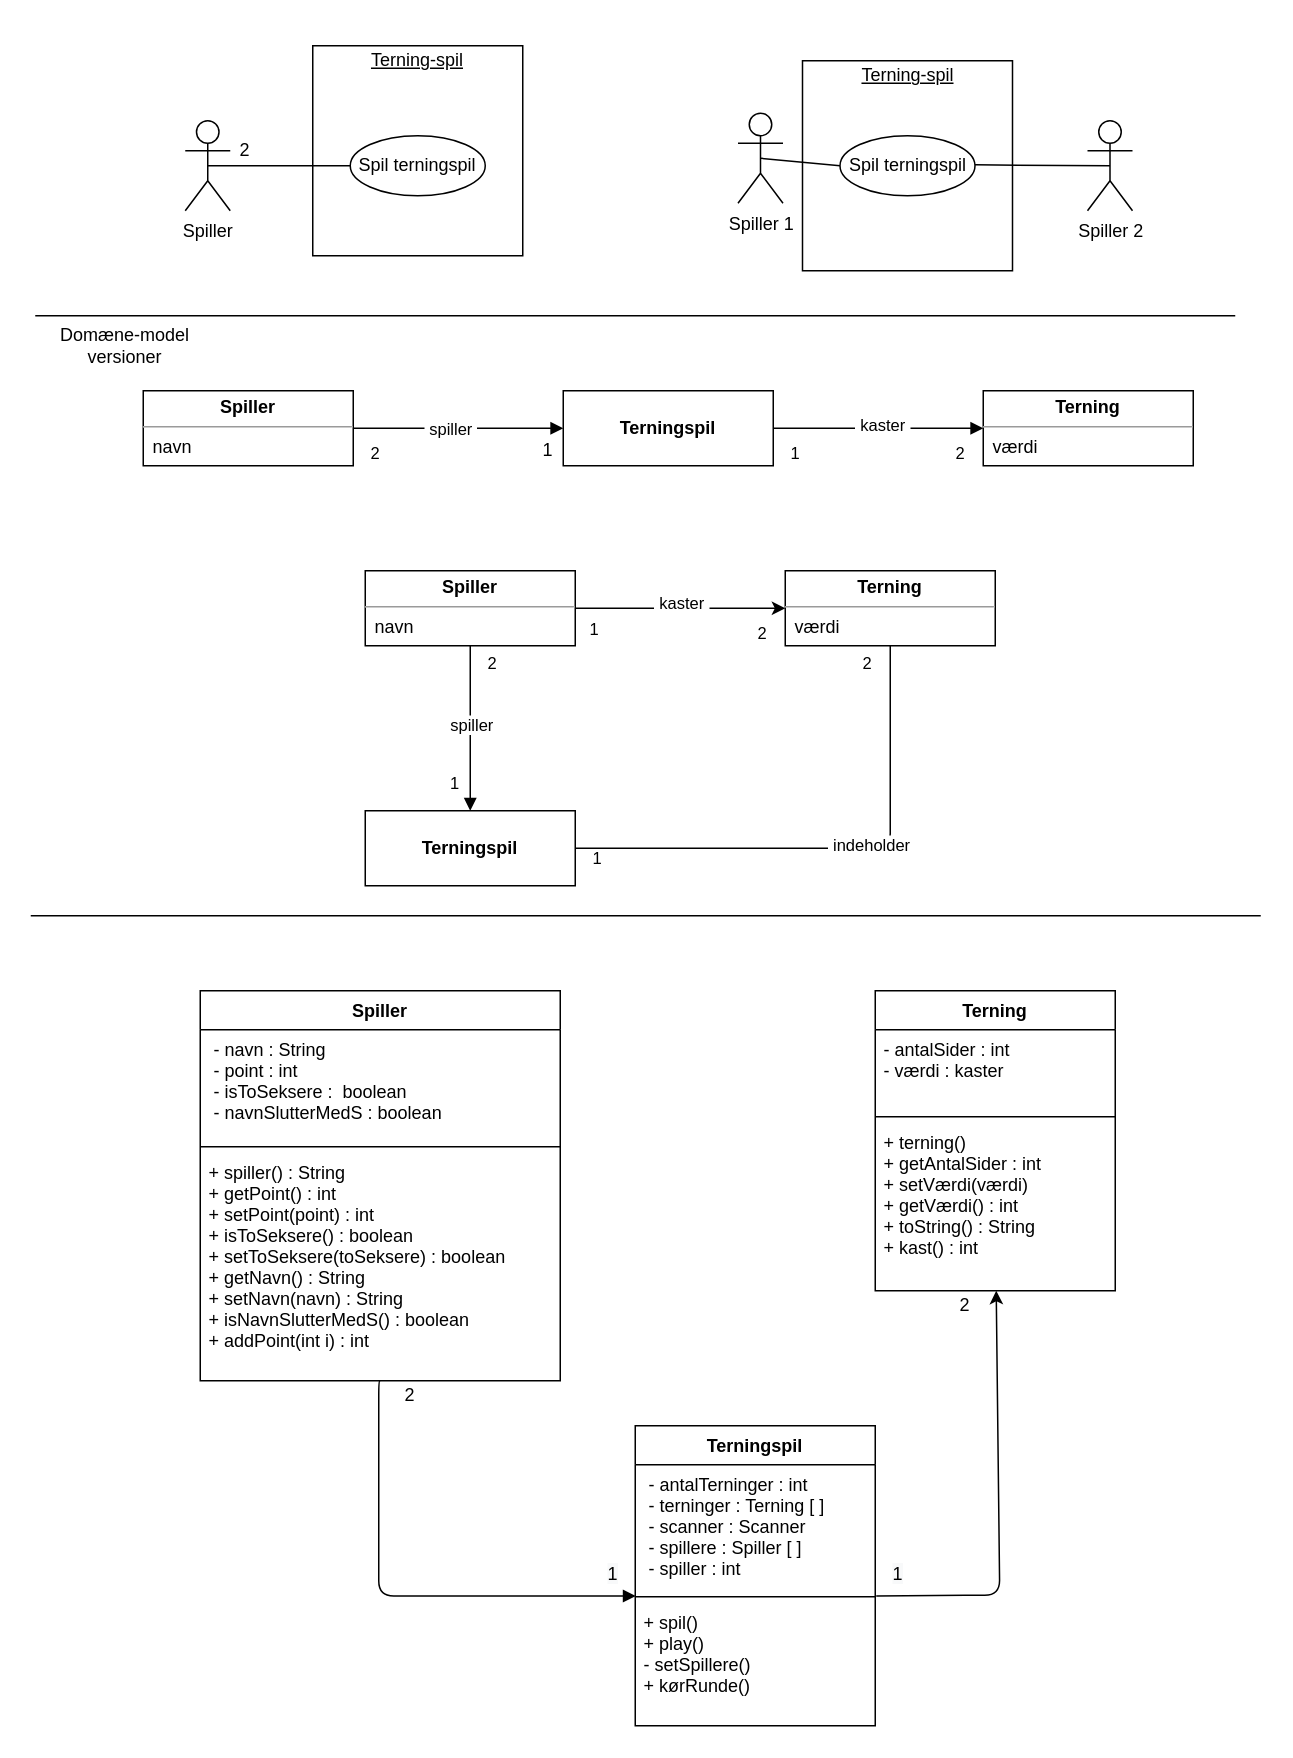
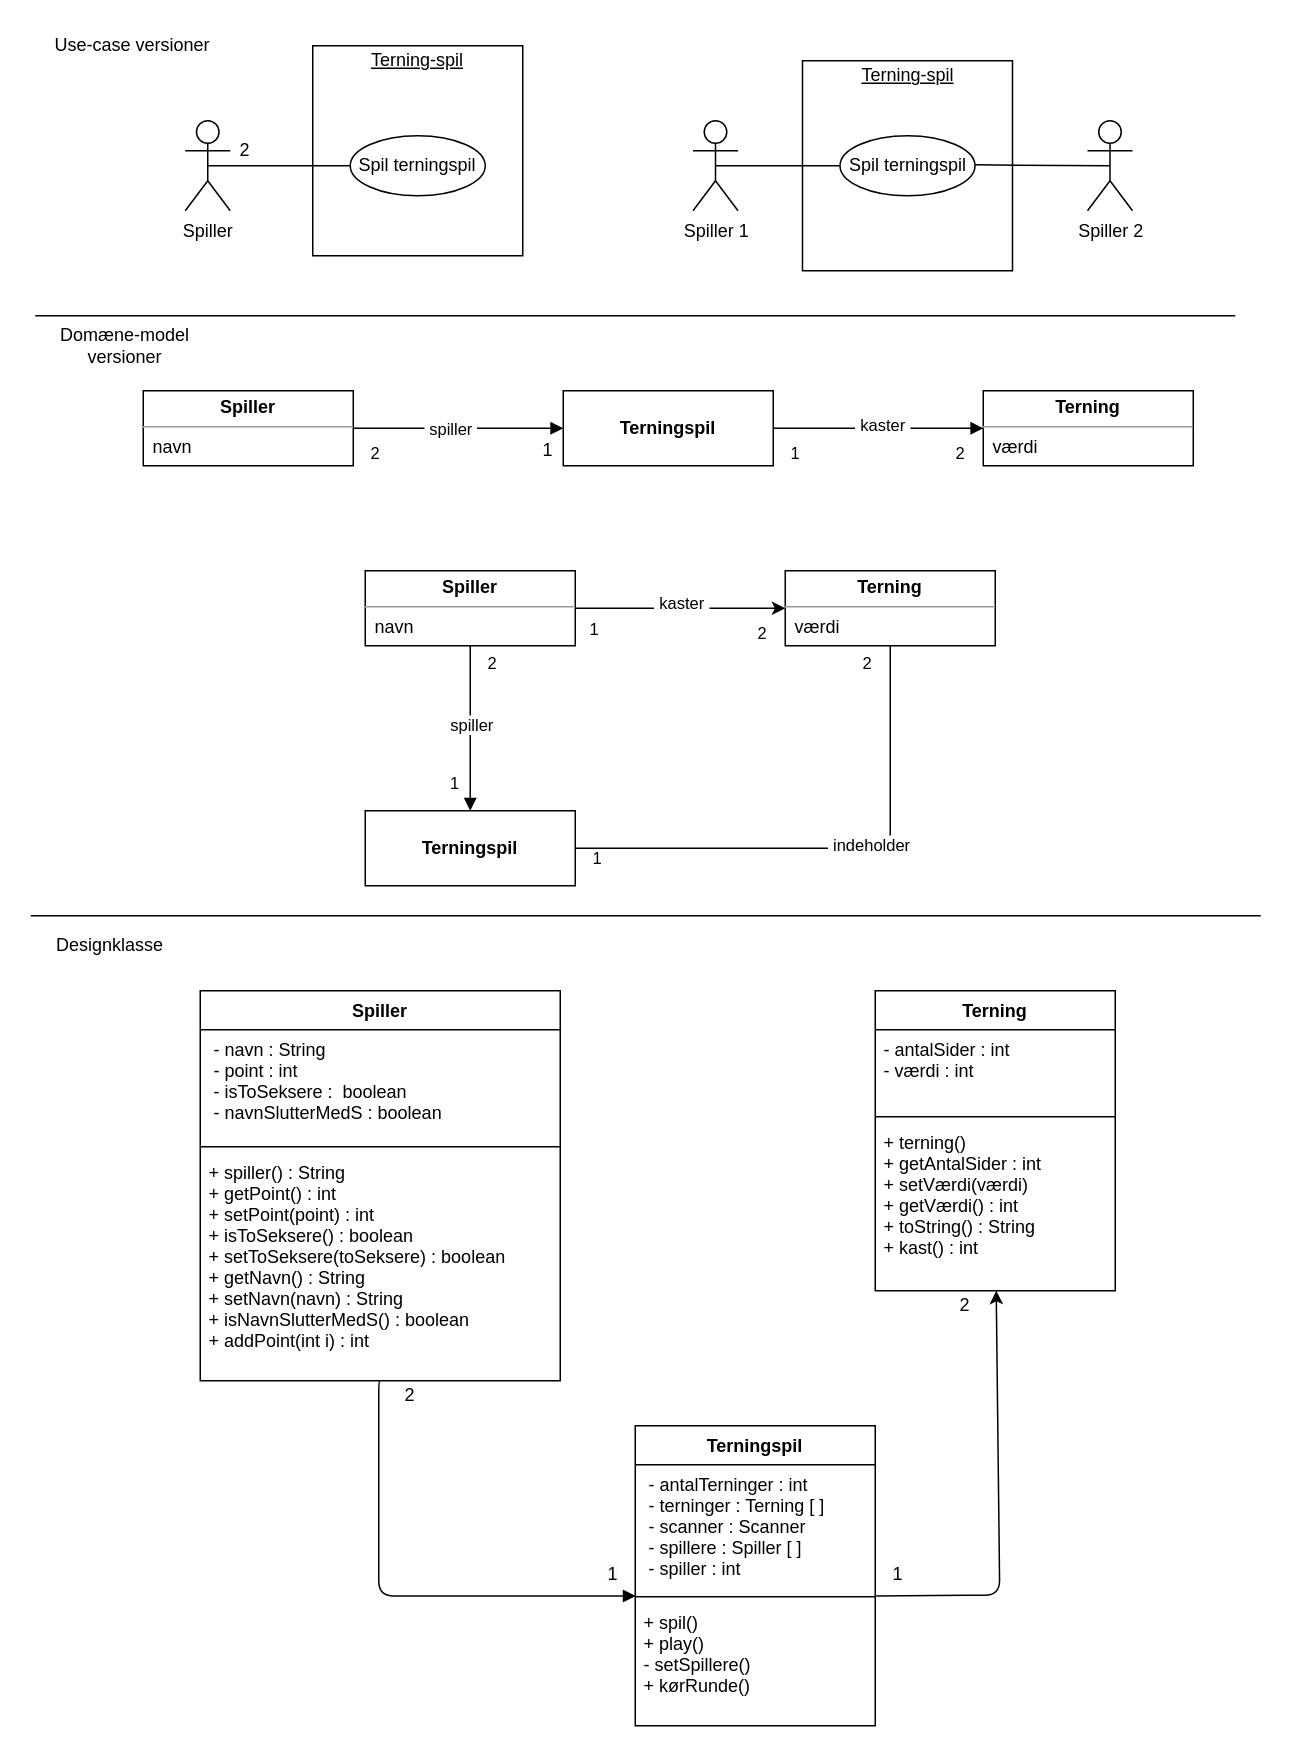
none -> (133, 46)
(761, 158) -> (716, 166)
none -> (110, 946)
(958, 1050) -> (958, 1050)
